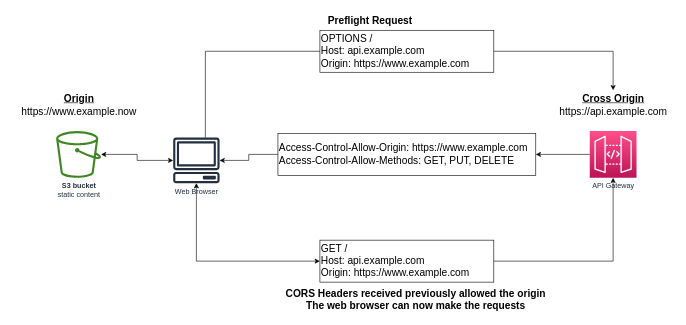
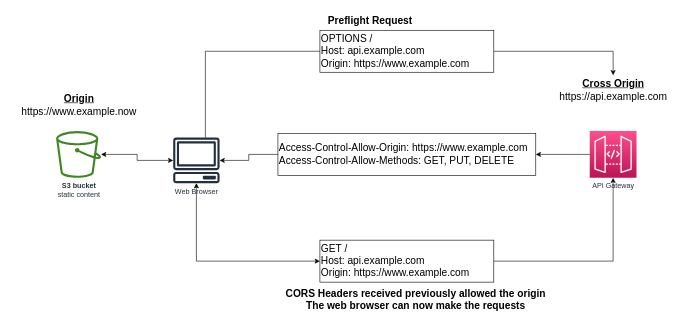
(614, 105) -> (614, 90)
